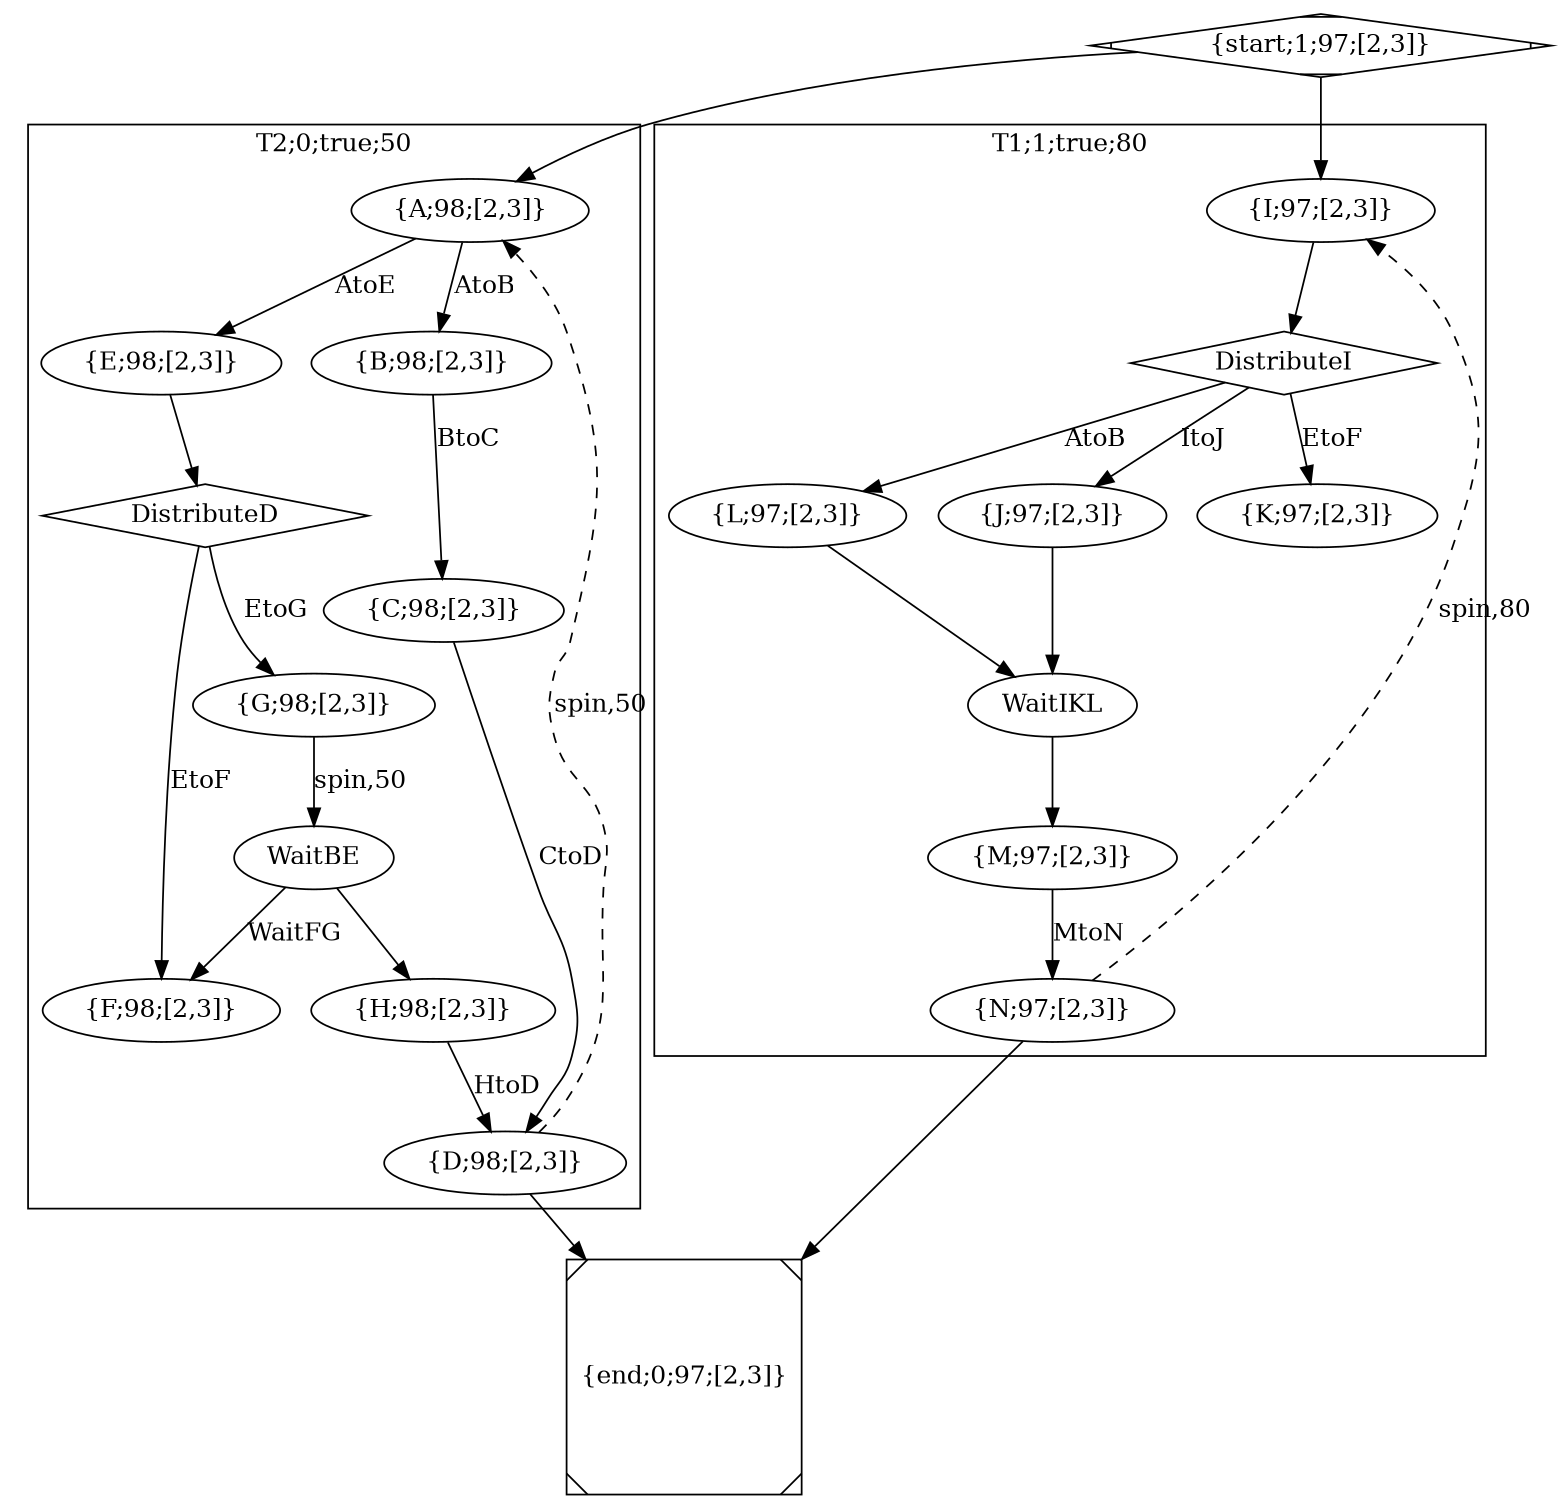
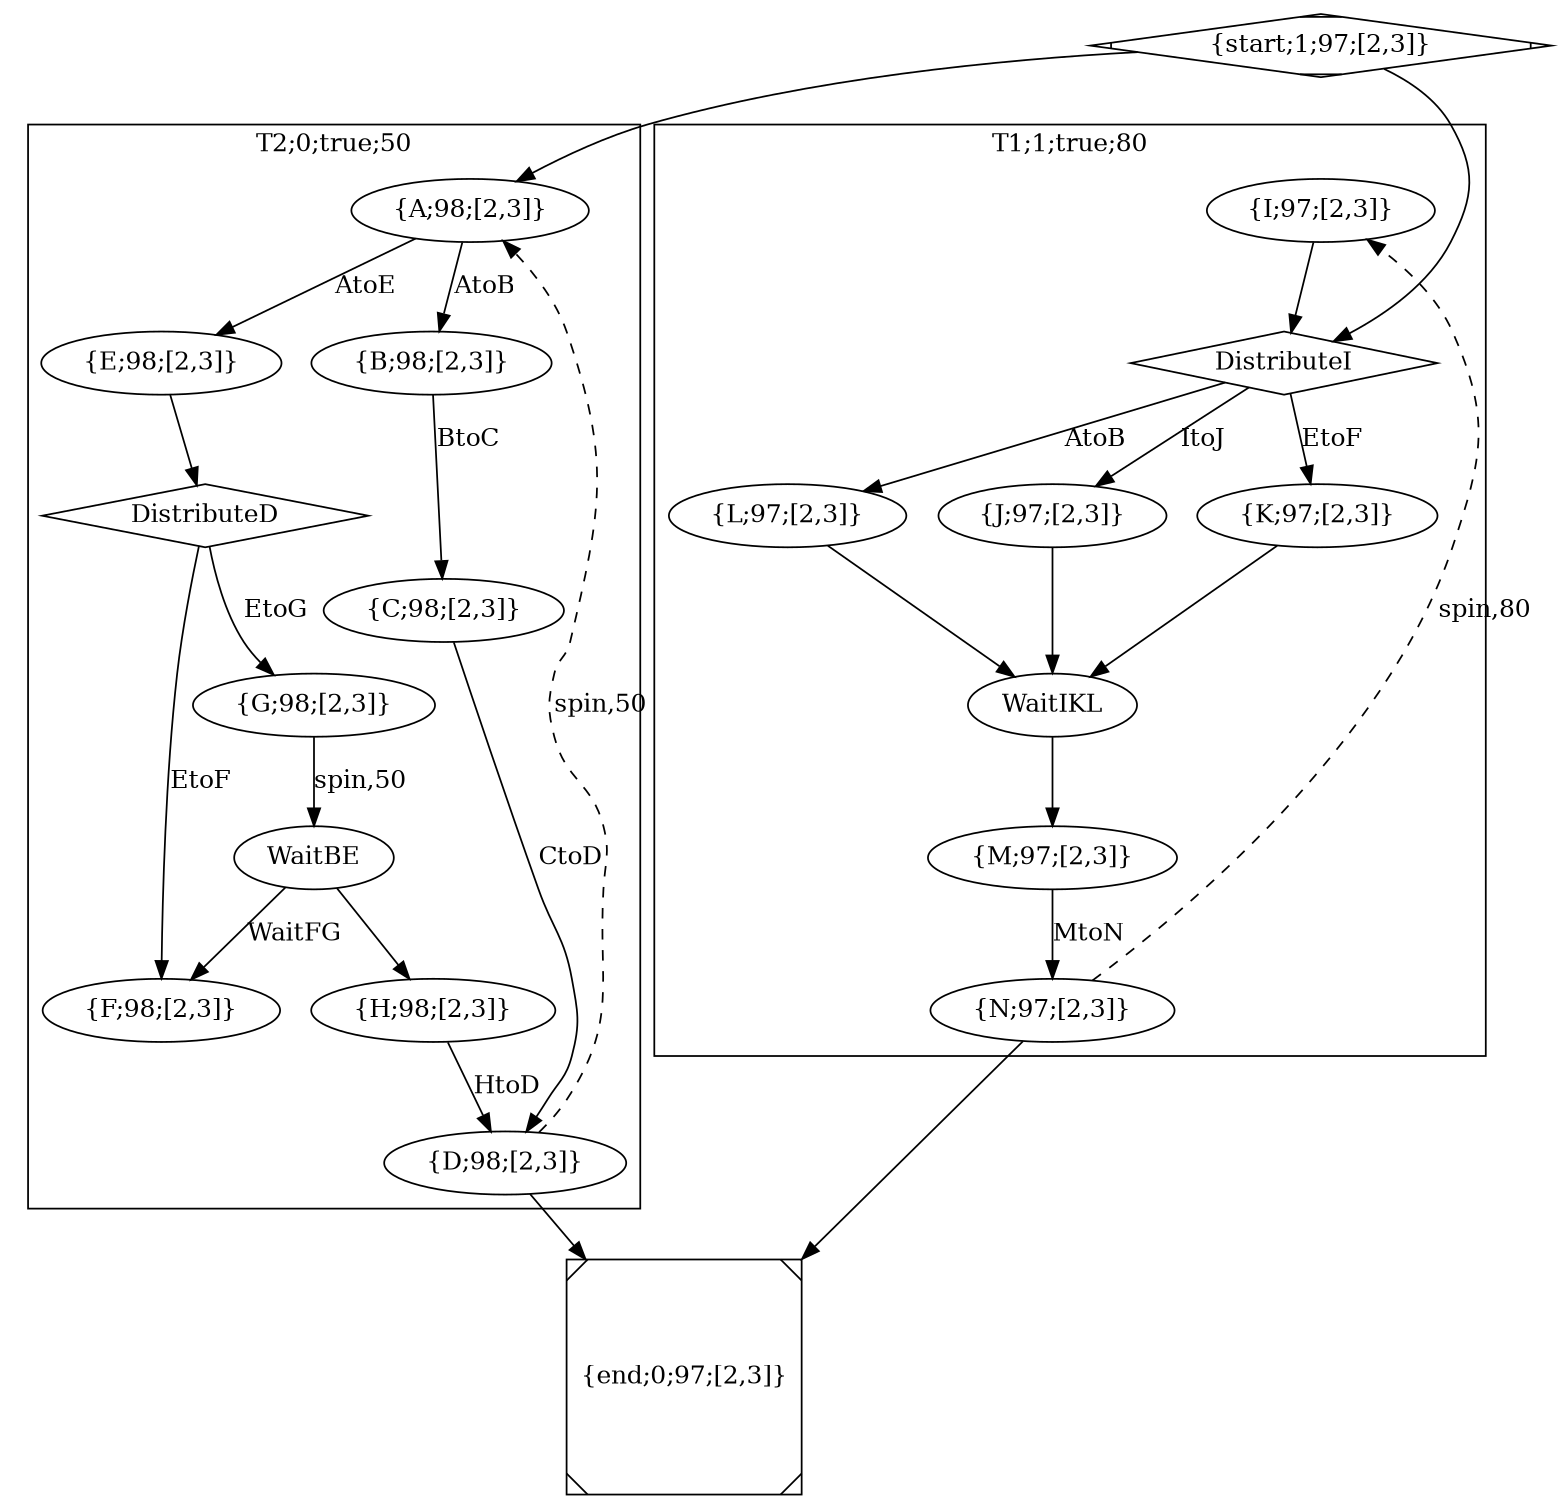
(1321, 113) -> (1465, 208)
none -> (1191, 606)
